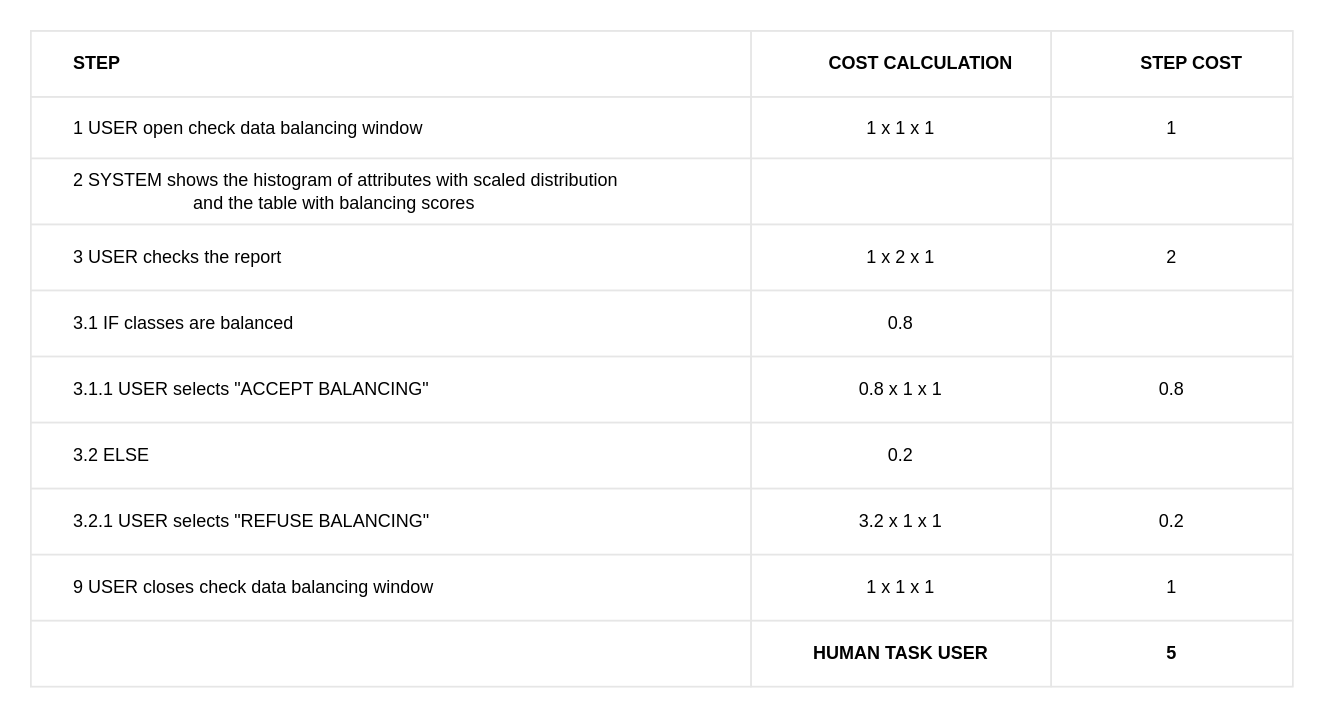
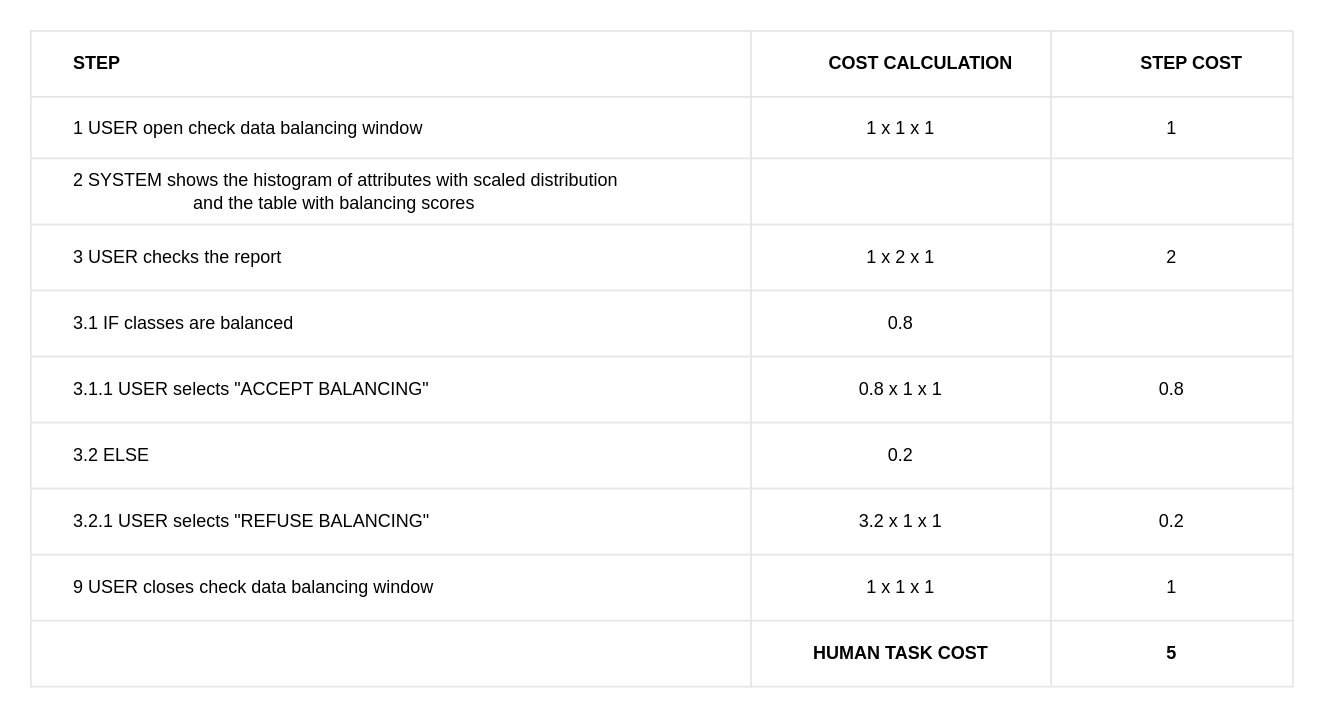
(901, 653) -> (901, 653)
